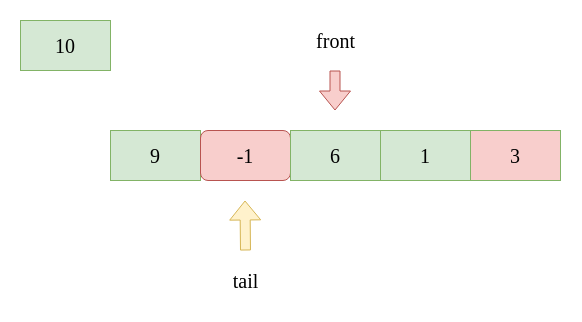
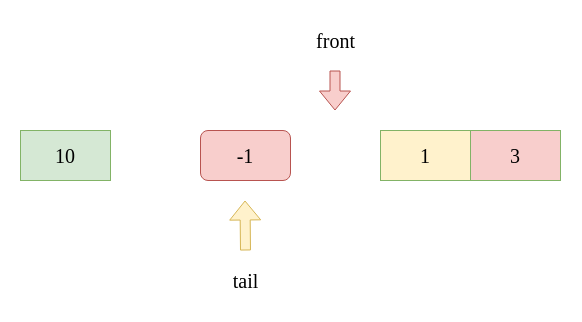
(66, 46) -> (66, 156)
(156, 156) -> none
(336, 156) -> none
(426, 156) -> (426, 156)
